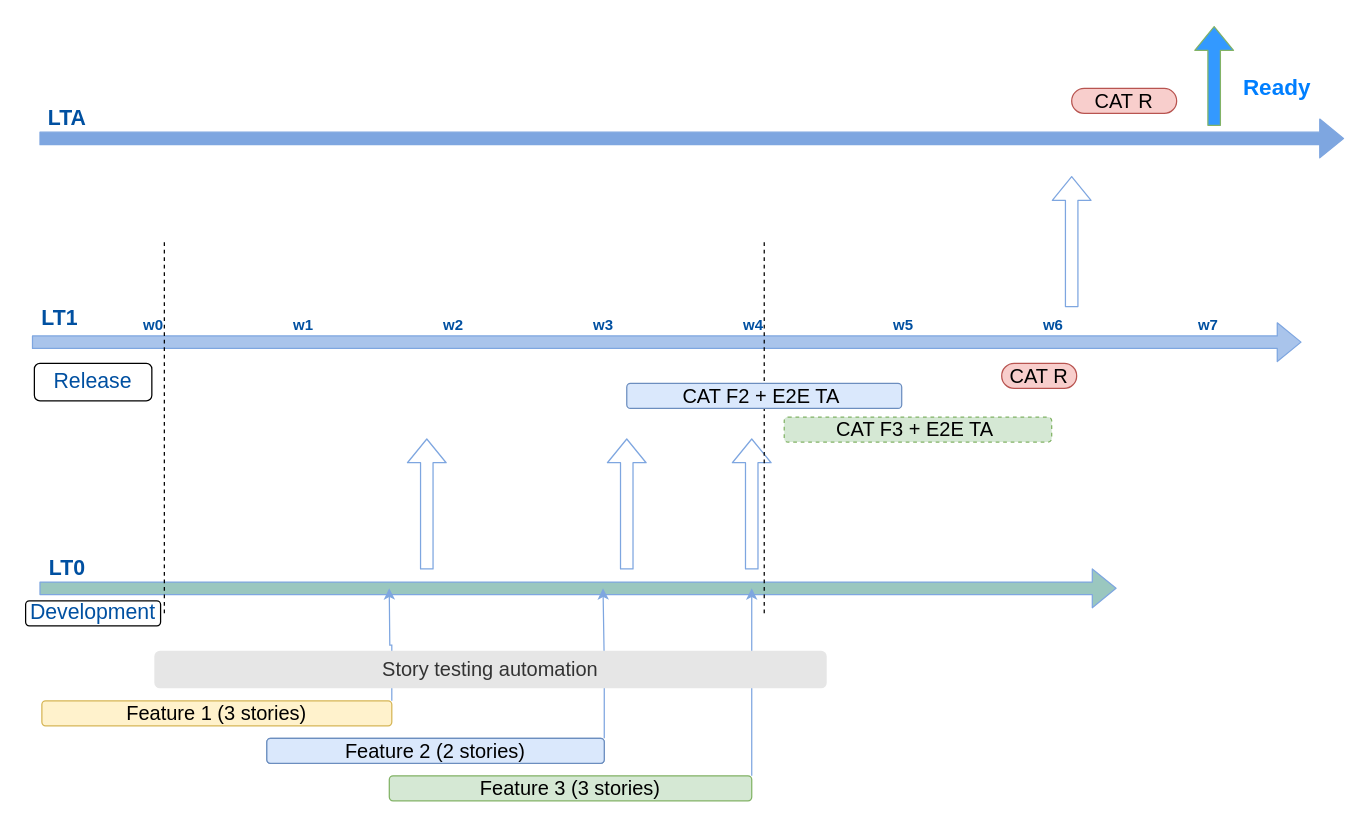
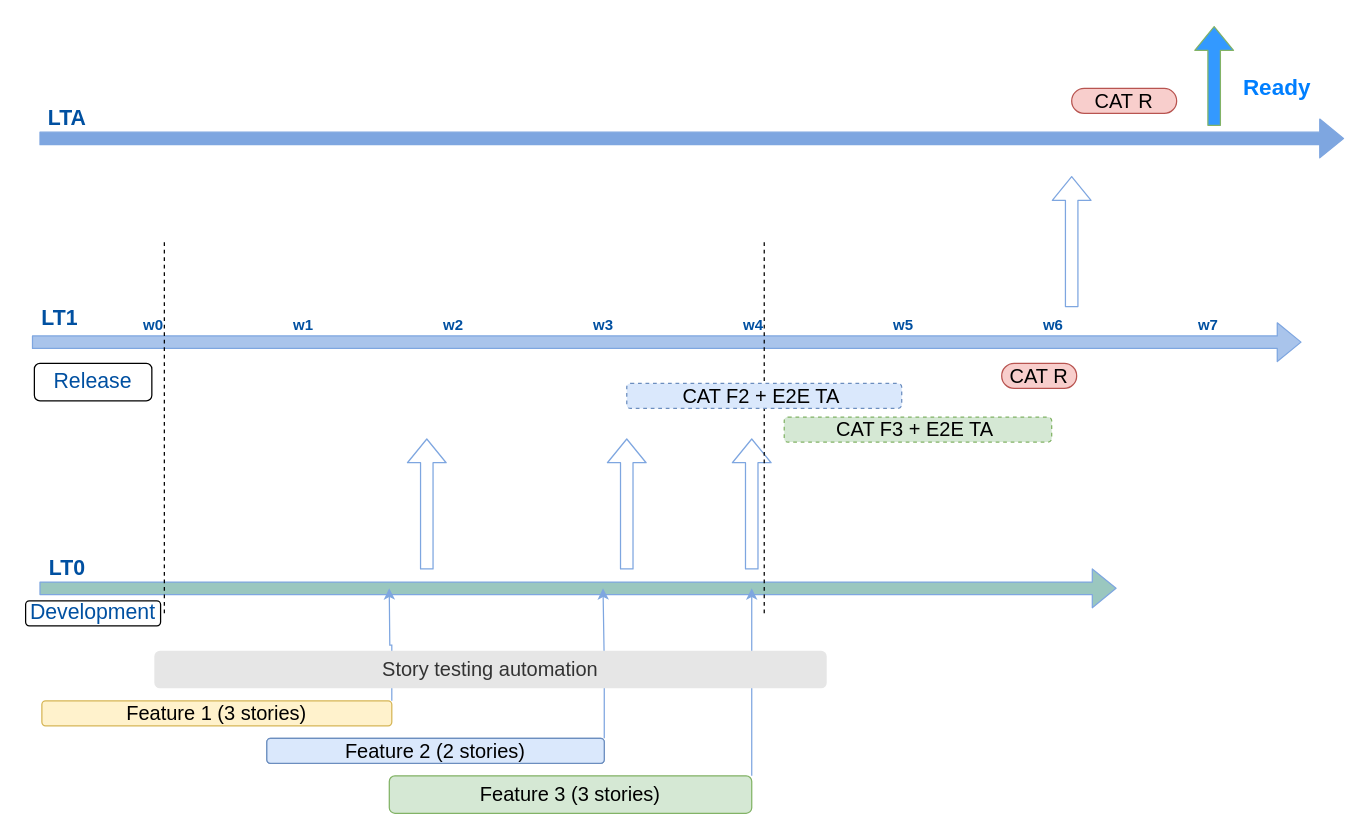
(764, 396) -> (764, 396)
(571, 788) -> (571, 794)
